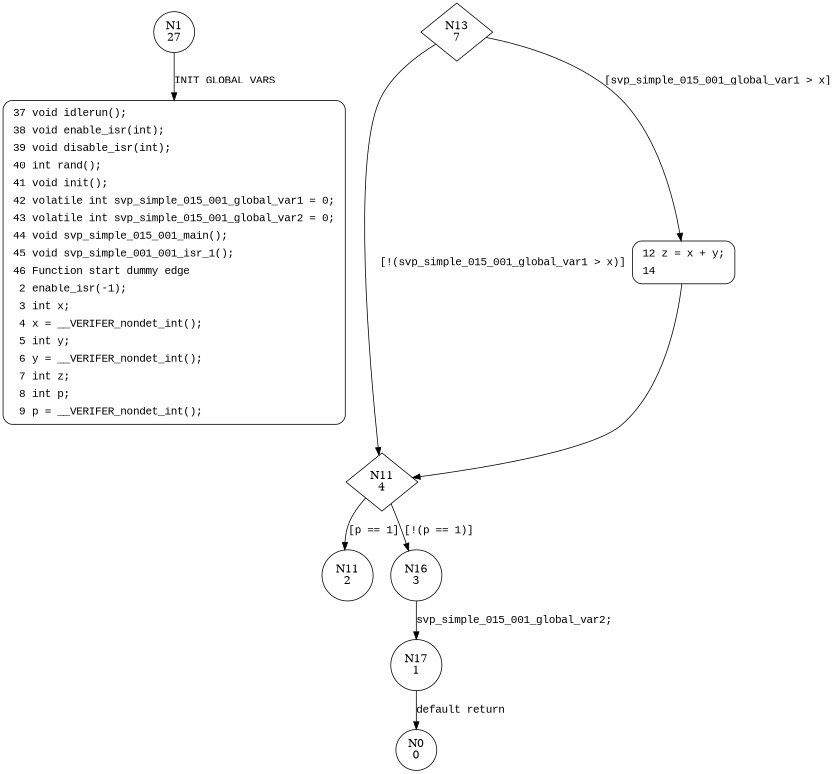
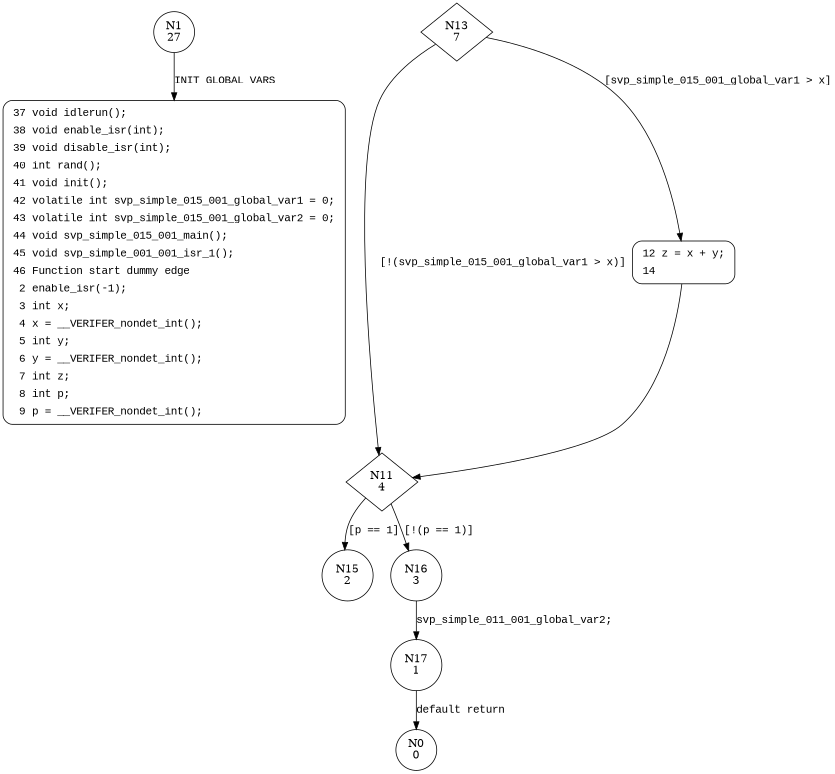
(348, 575) -> (348, 575)
(514, 620) -> (514, 620)
